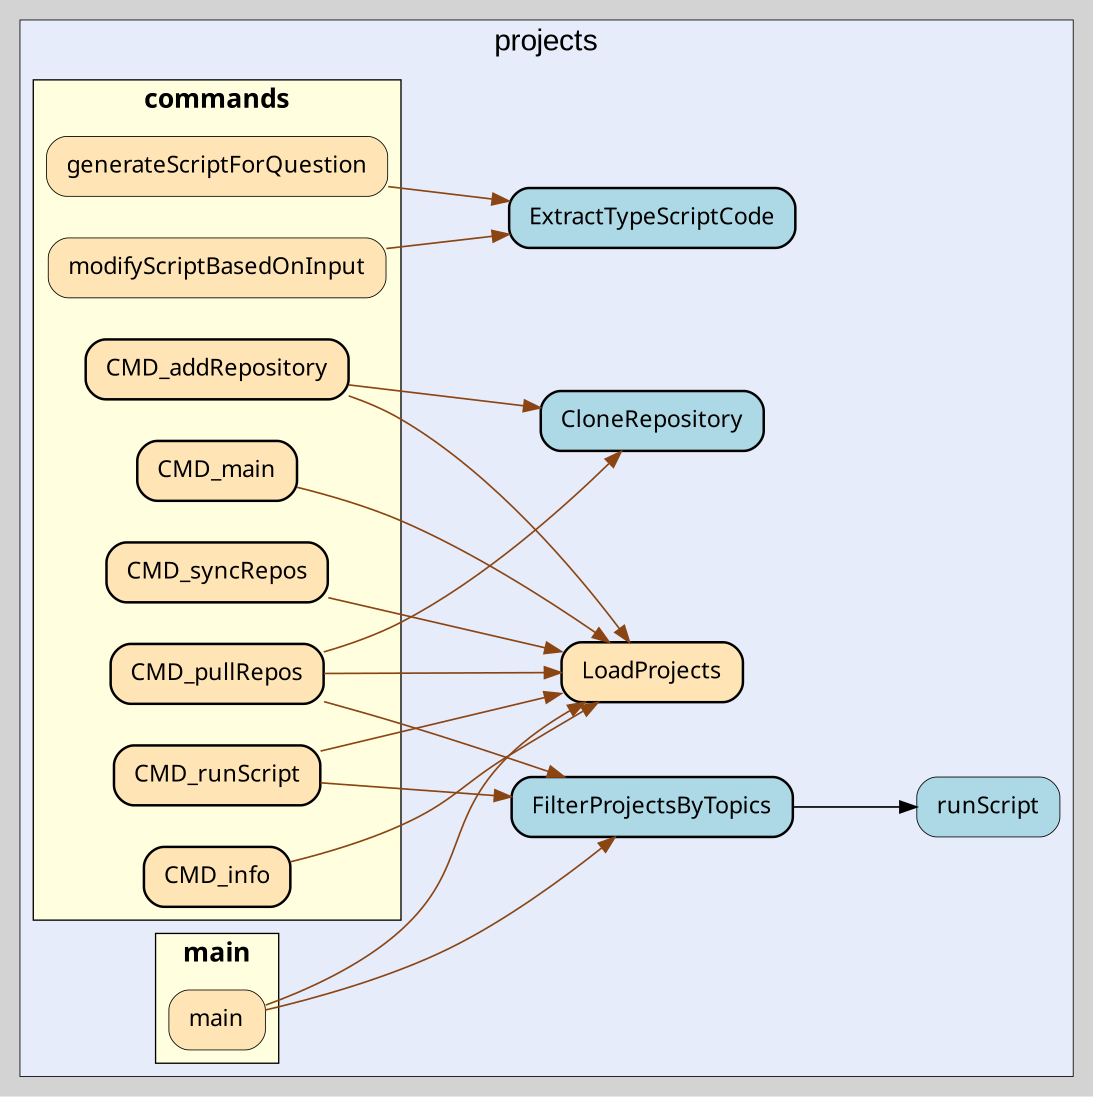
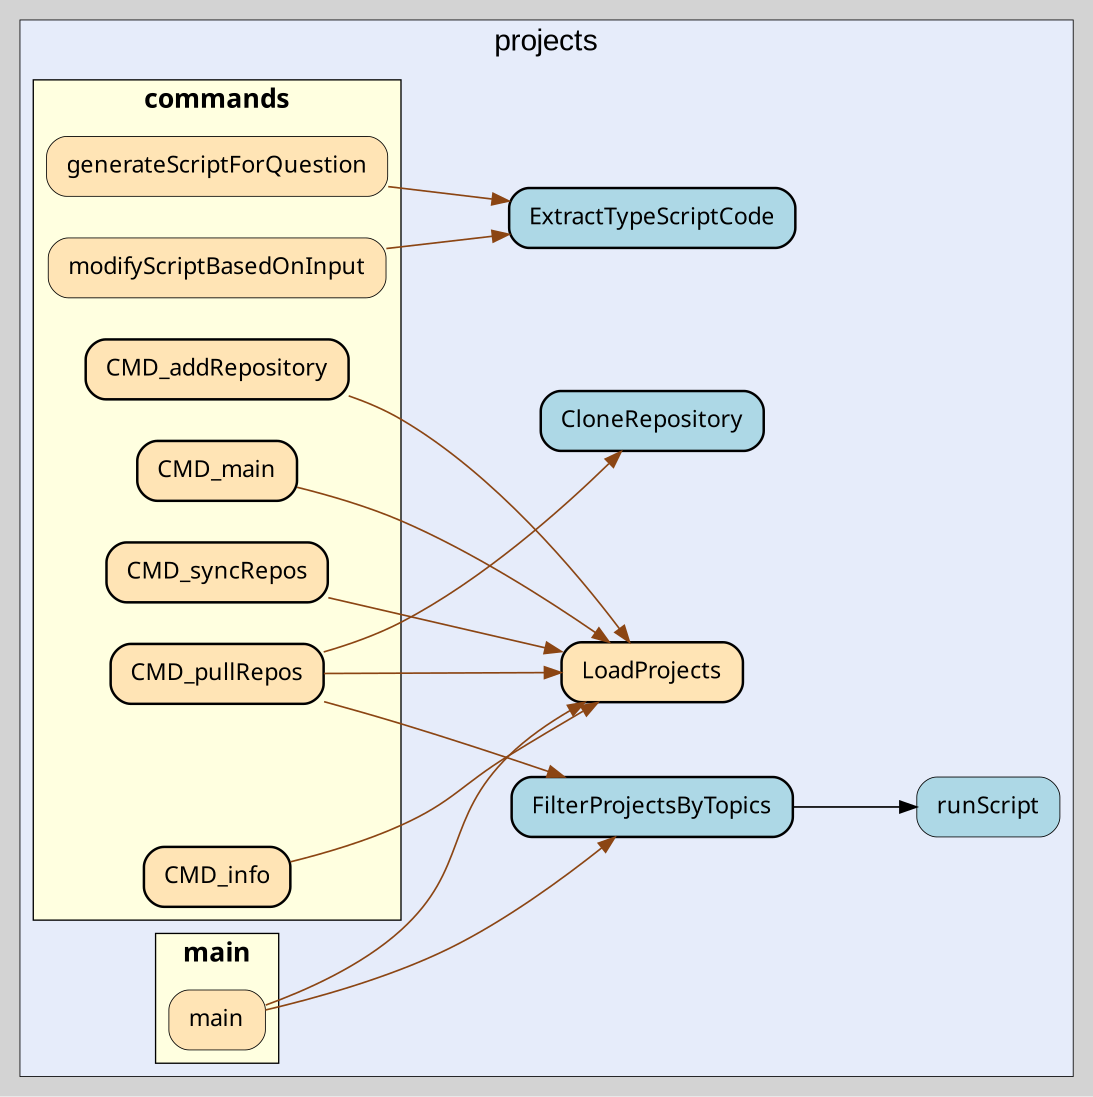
(436, 395) -> none
(217, 775) -> none
